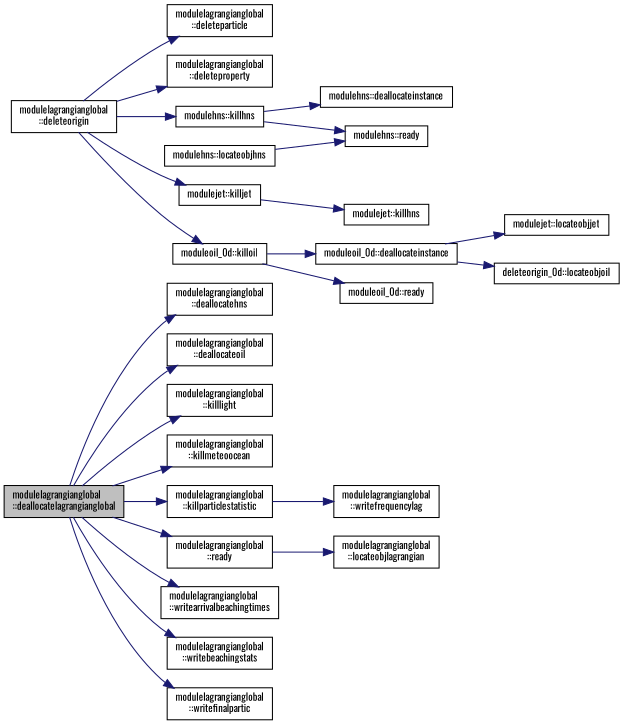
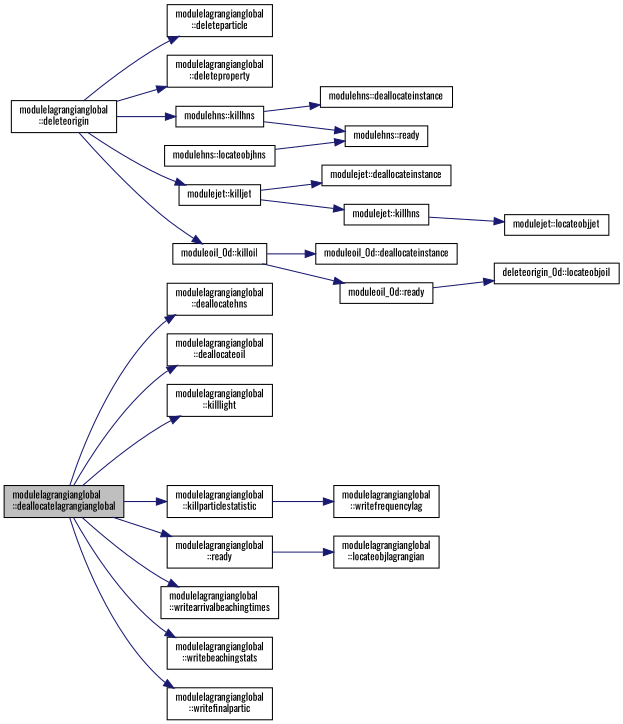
none -> (386, 175)
(470, 240) -> (462, 219)
(470, 264) -> (458, 285)
(220, 451) -> none
